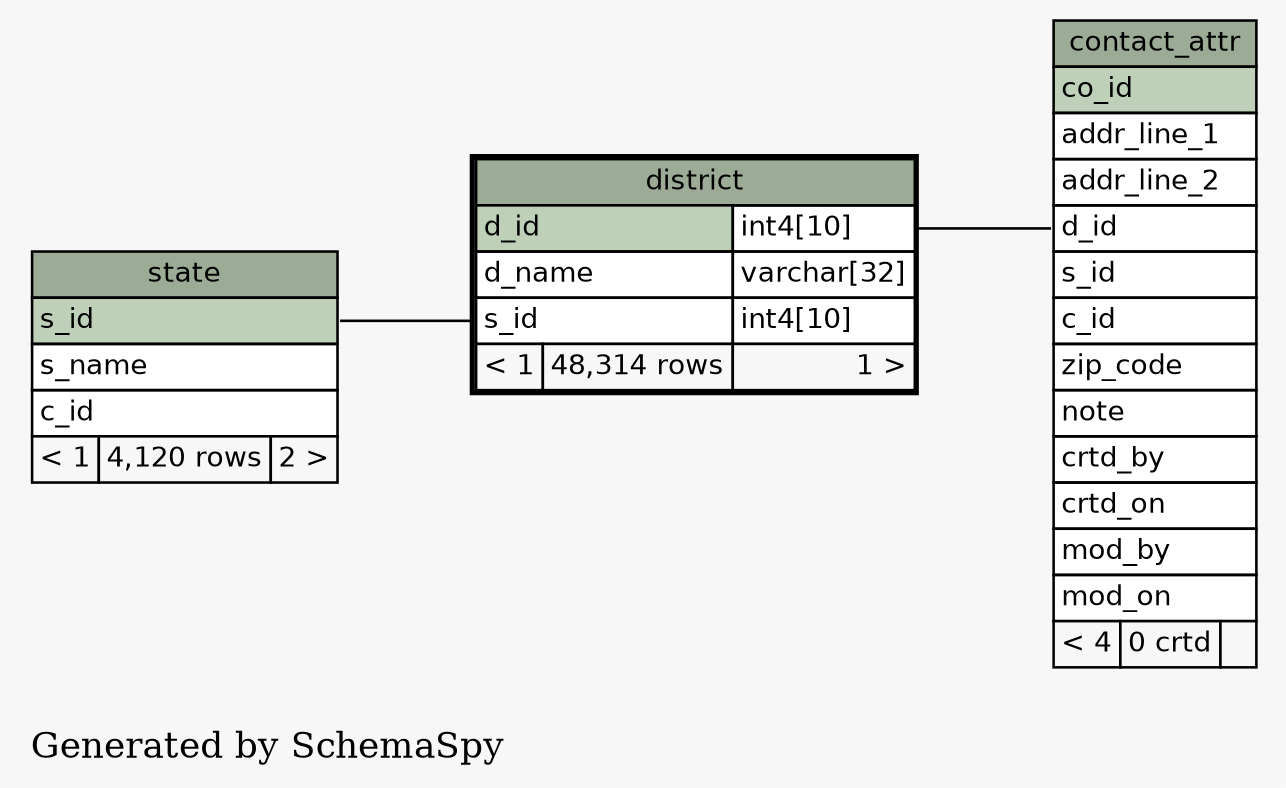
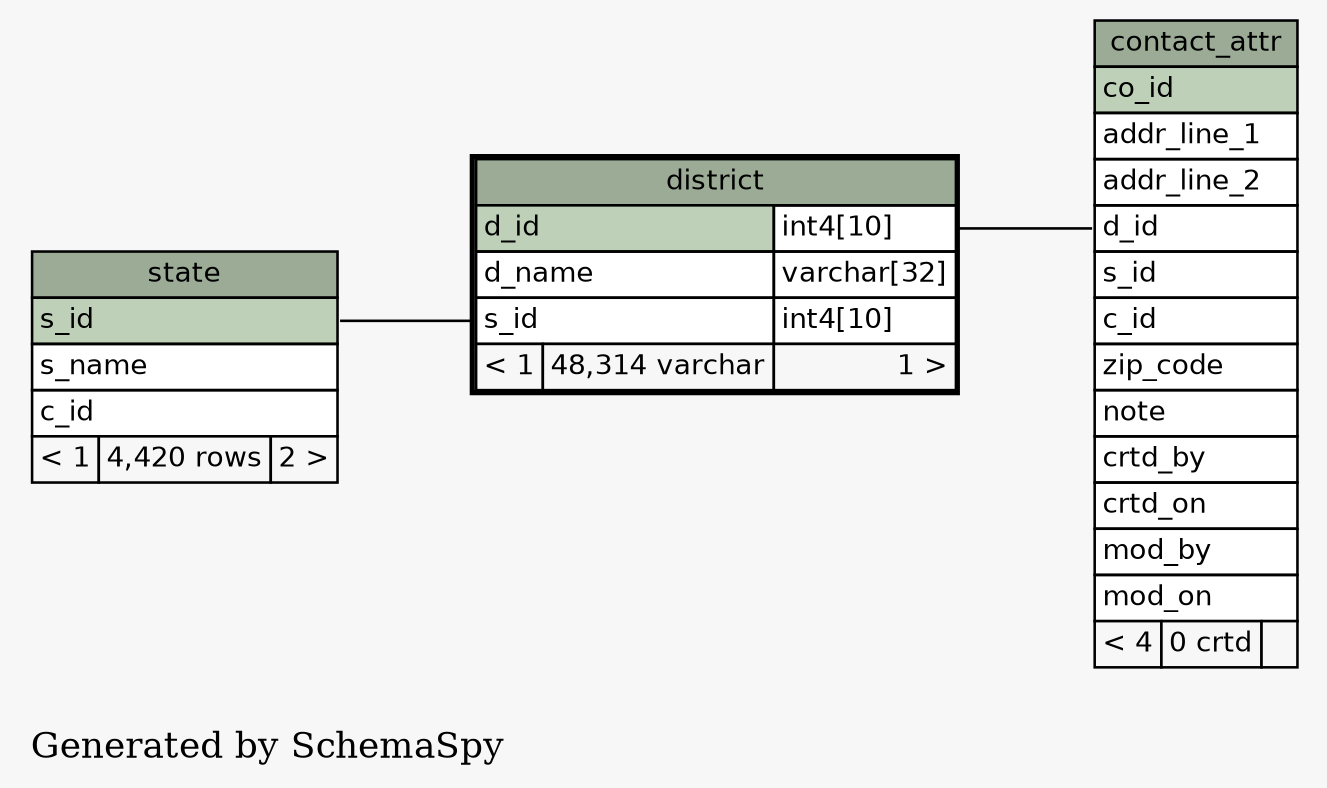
(638, 366) -> (658, 366)
(185, 458) -> (185, 458)
